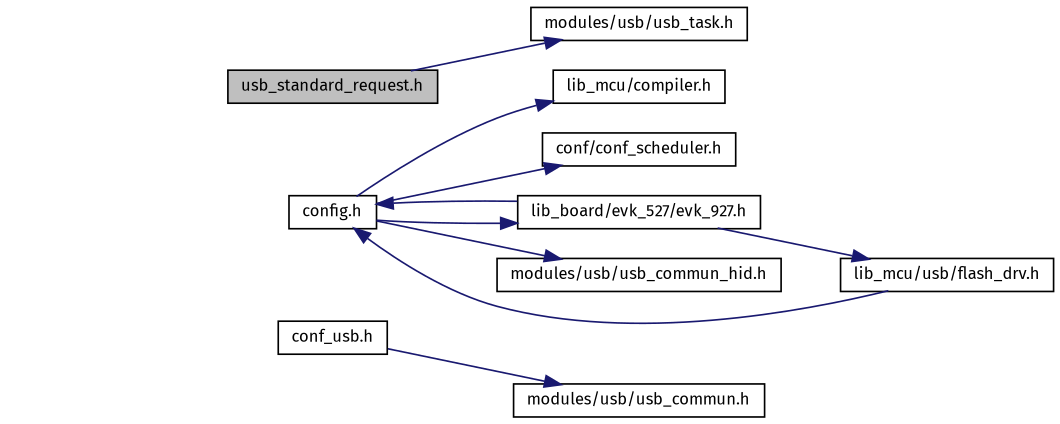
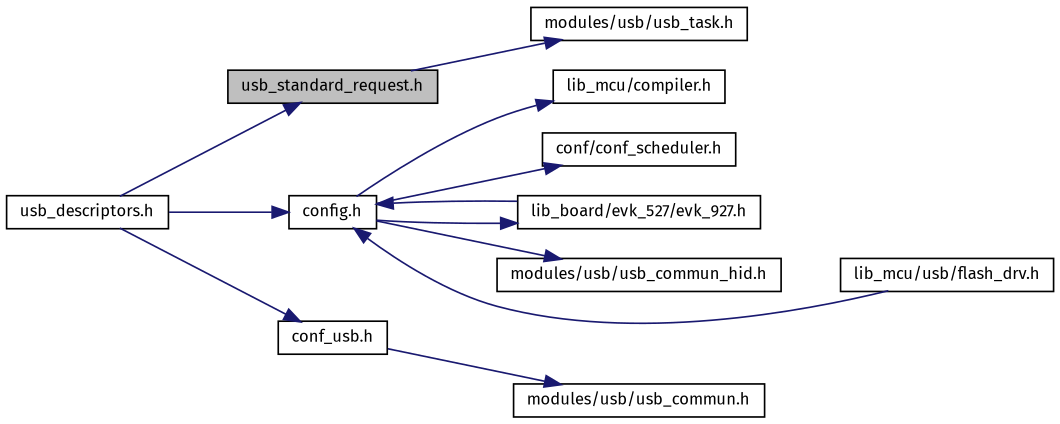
none -> (88, 212)
(785, 242) -> none
